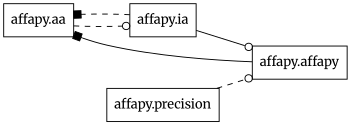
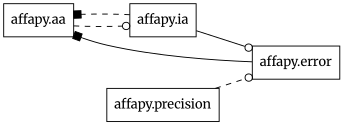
(300, 63) -> (296, 63)
